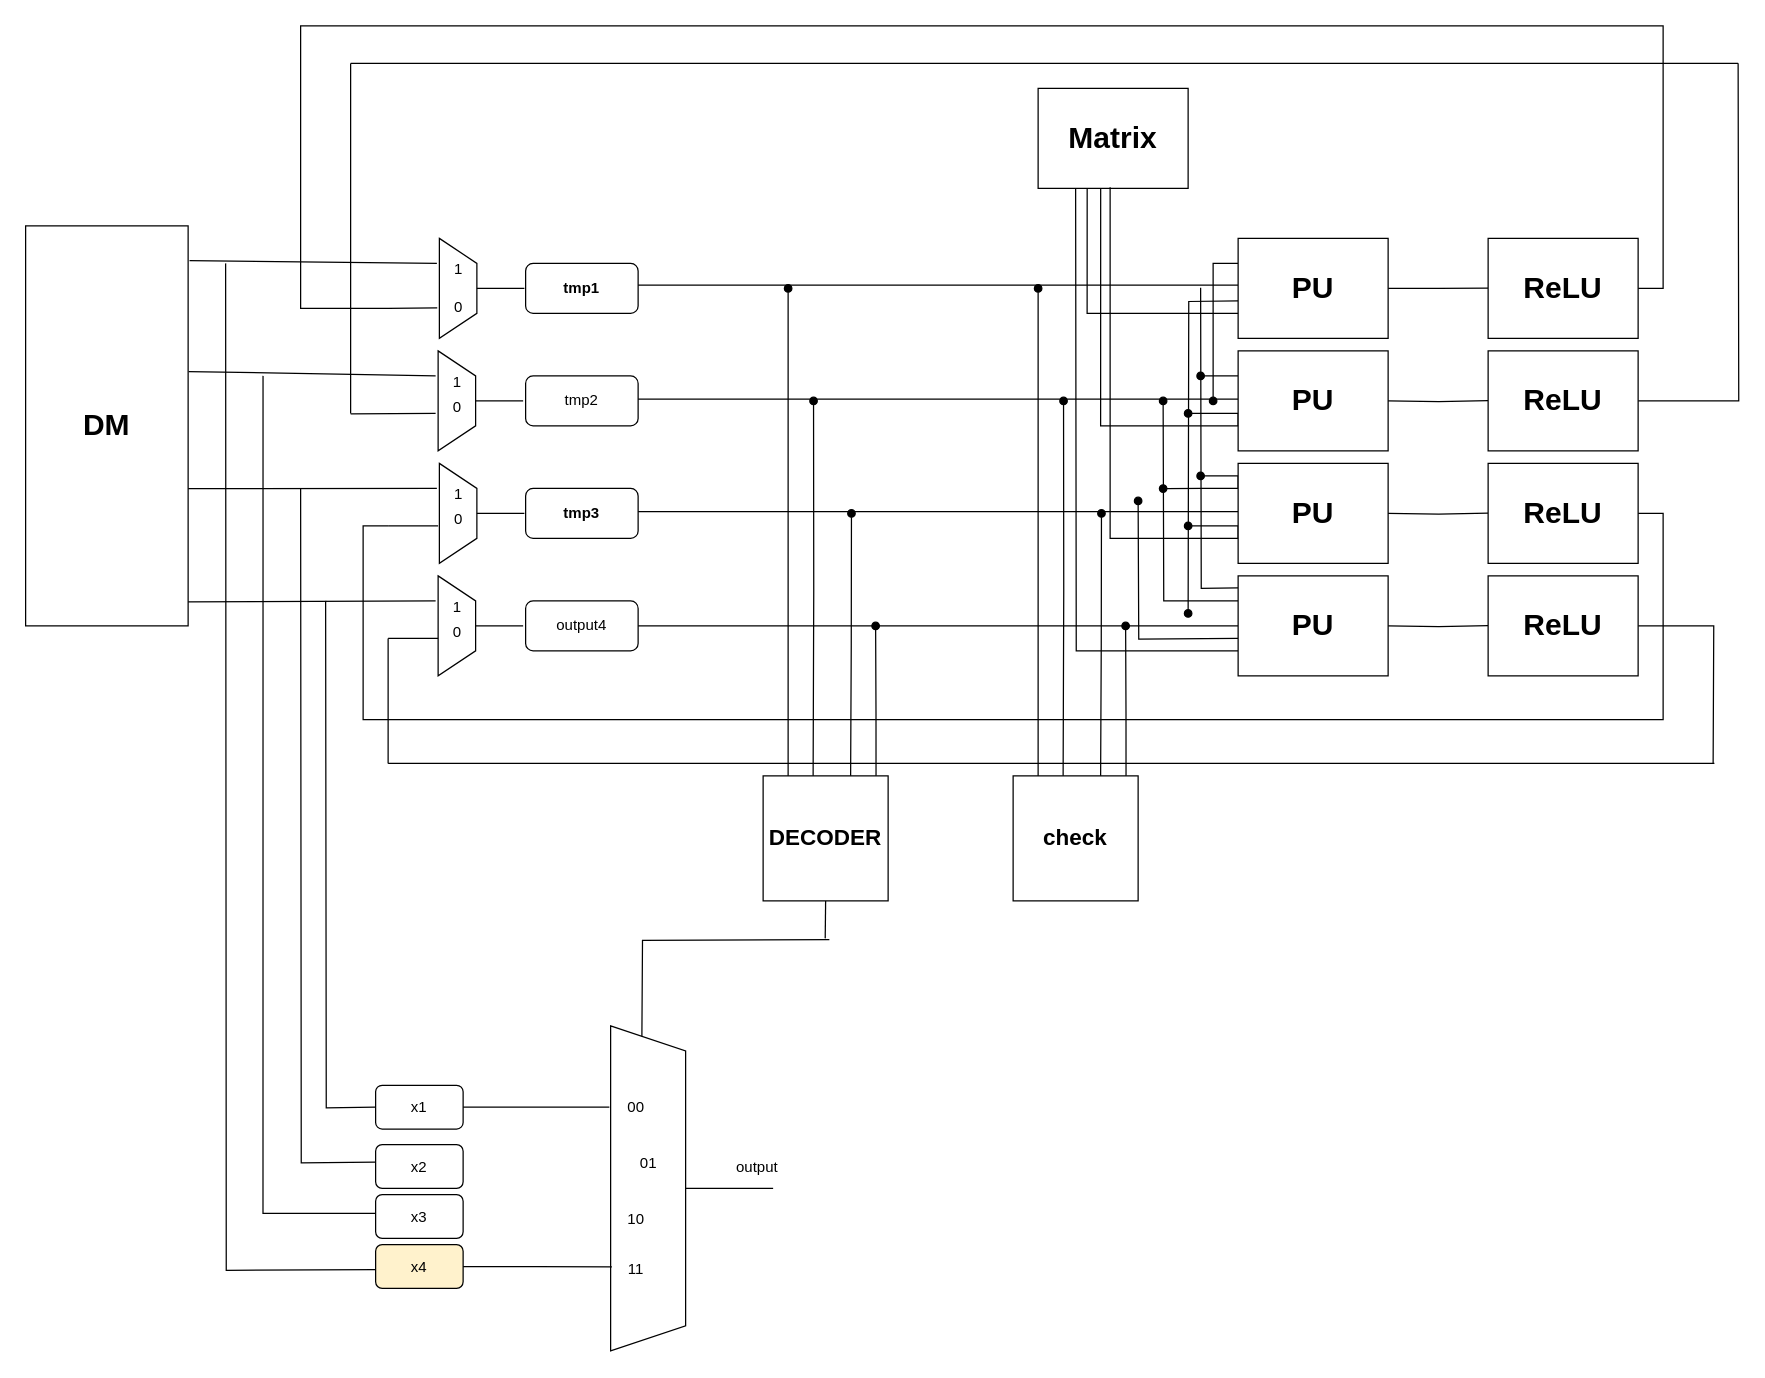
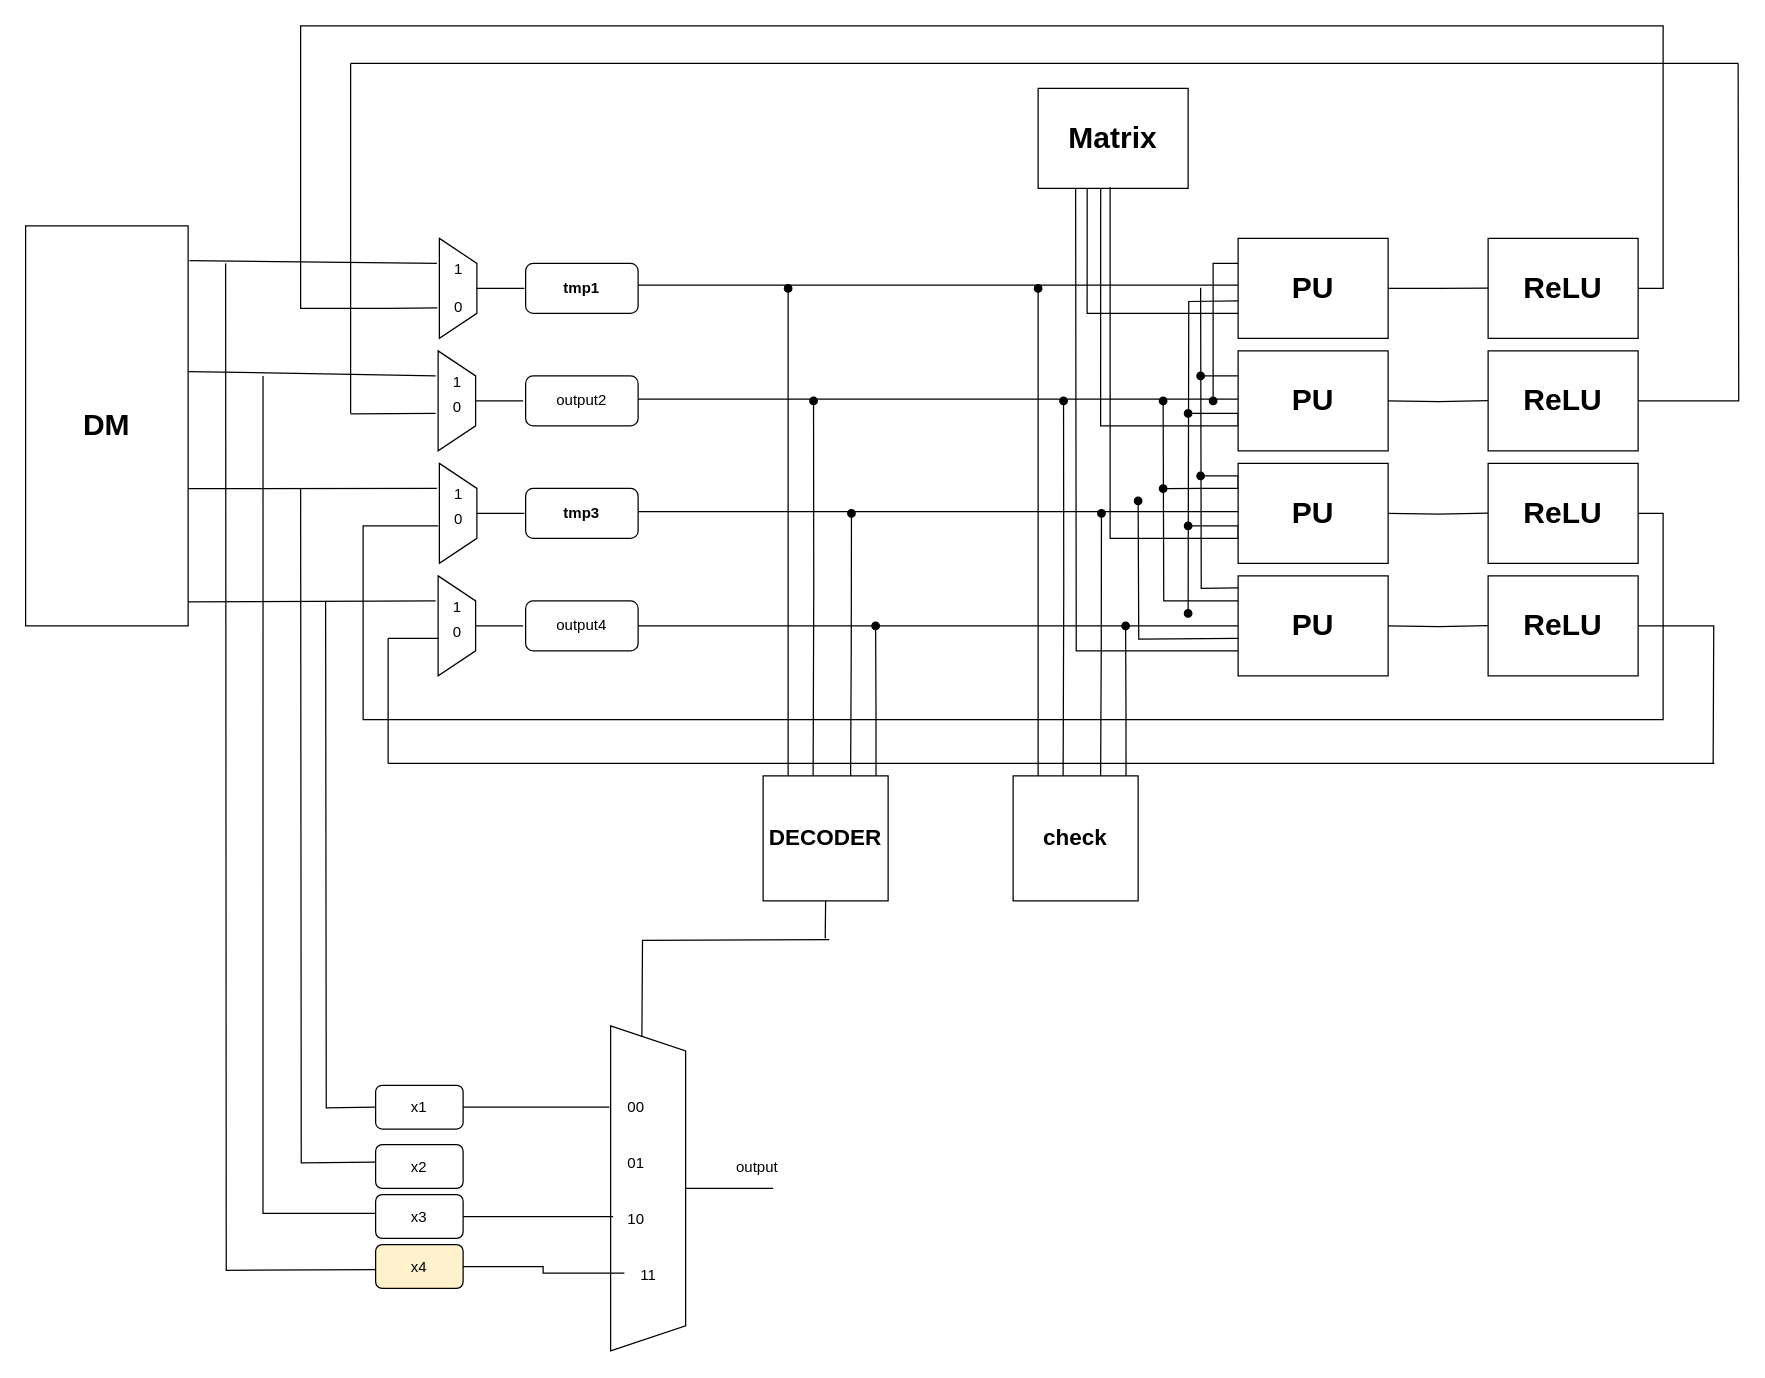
(582, 401) -> (582, 401)
(648, 1163) -> (636, 1163)
none -> (538, 1216)
(636, 1269) -> (648, 1276)
